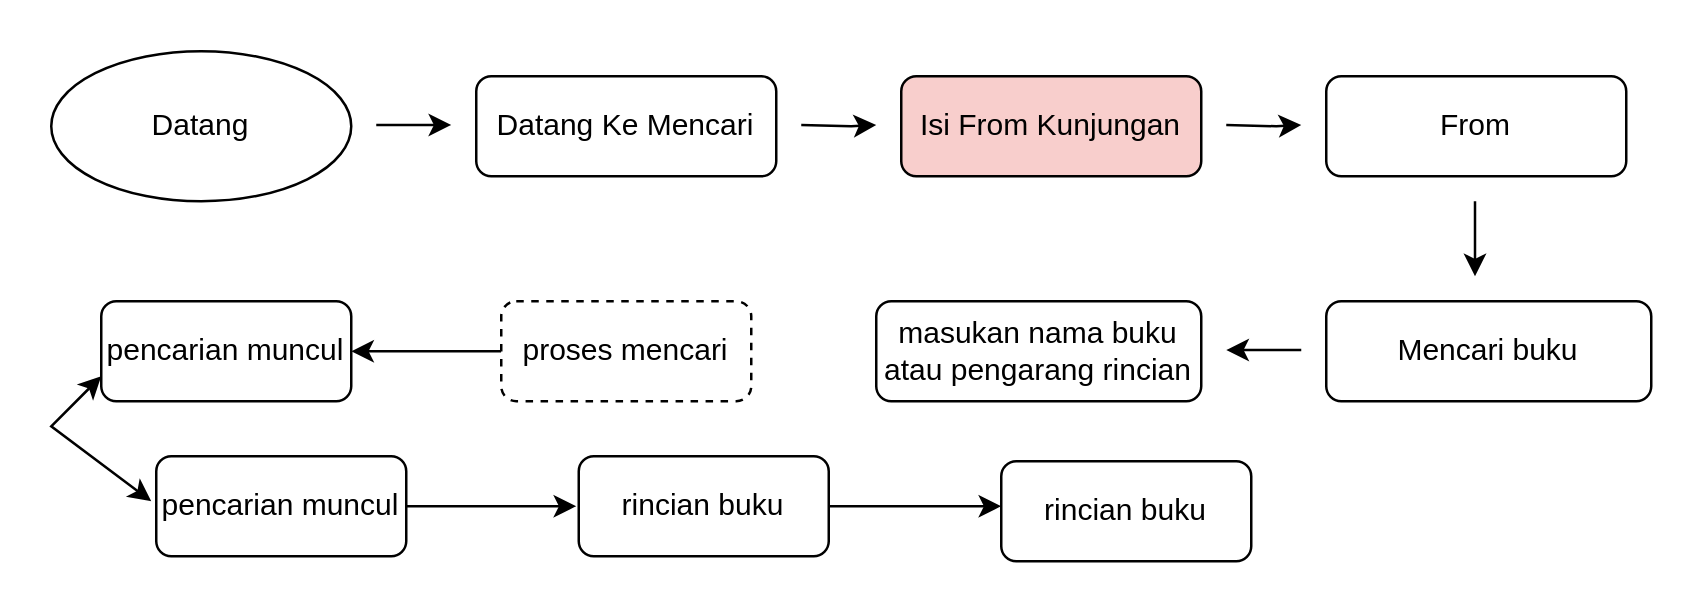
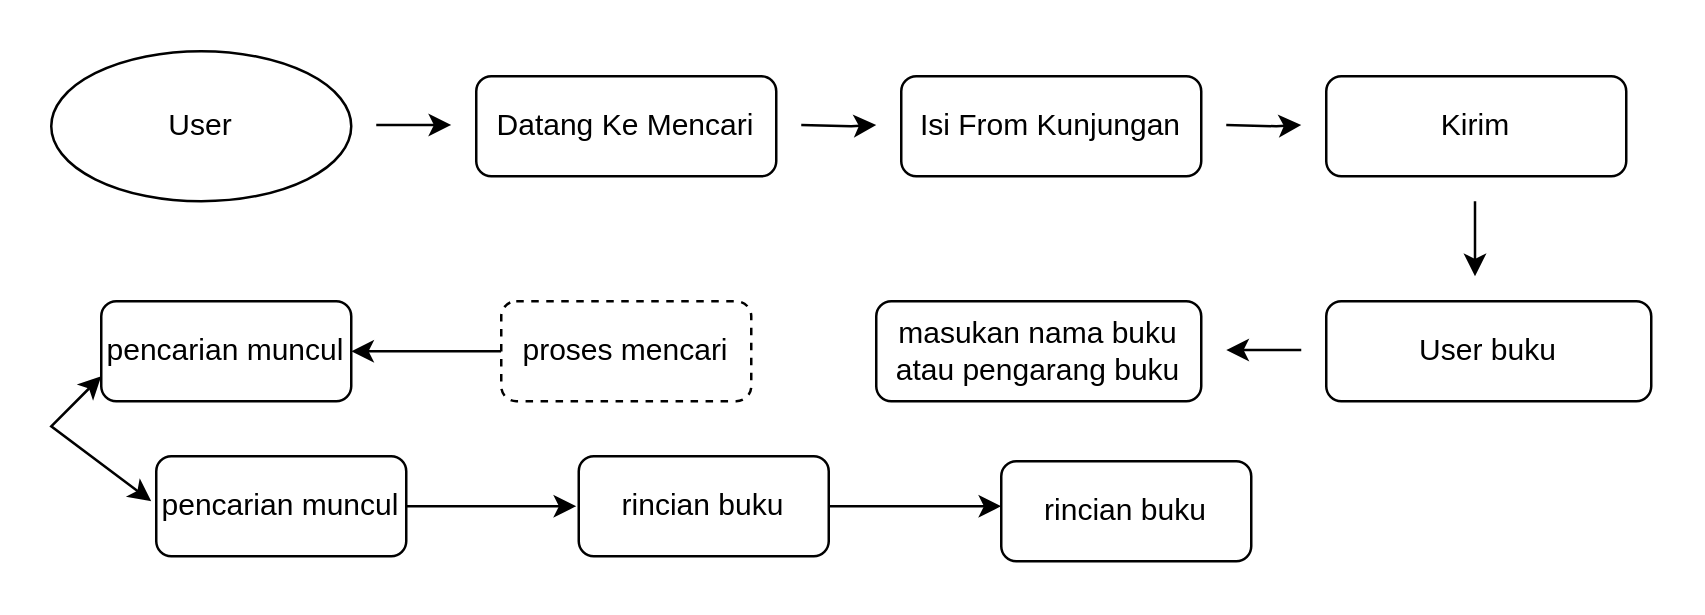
(201, 126) -> (201, 126)
(1051, 126) -> (1051, 126)
(1476, 126) -> (1476, 126)
(1039, 351) -> (1039, 351)
(1489, 351) -> (1489, 351)
